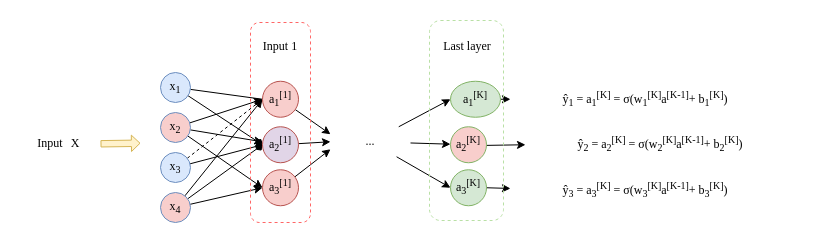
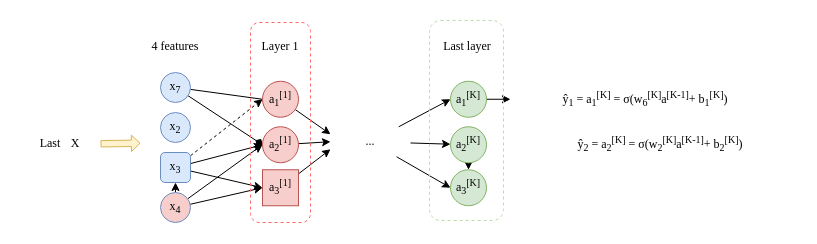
none -> (176, 47)
(281, 47) -> (281, 47)
(176, 88) -> (176, 88)
(476, 99) -> (469, 99)
(646, 100) -> (646, 100)
(223, 112) -> none
(176, 128) -> (176, 128)
(223, 135) -> none
(51, 144) -> (51, 144)
(281, 145) -> (281, 145)
(469, 145) -> (469, 145)
(503, 145) -> (469, 163)
(254, 147) -> (254, 147)
(221, 150) -> (176, 191)
(255, 150) -> (256, 150)
(223, 160) -> none
(176, 168) -> (176, 168)
none -> (223, 179)
(281, 188) -> (281, 188)
(495, 188) -> none
(646, 191) -> none
